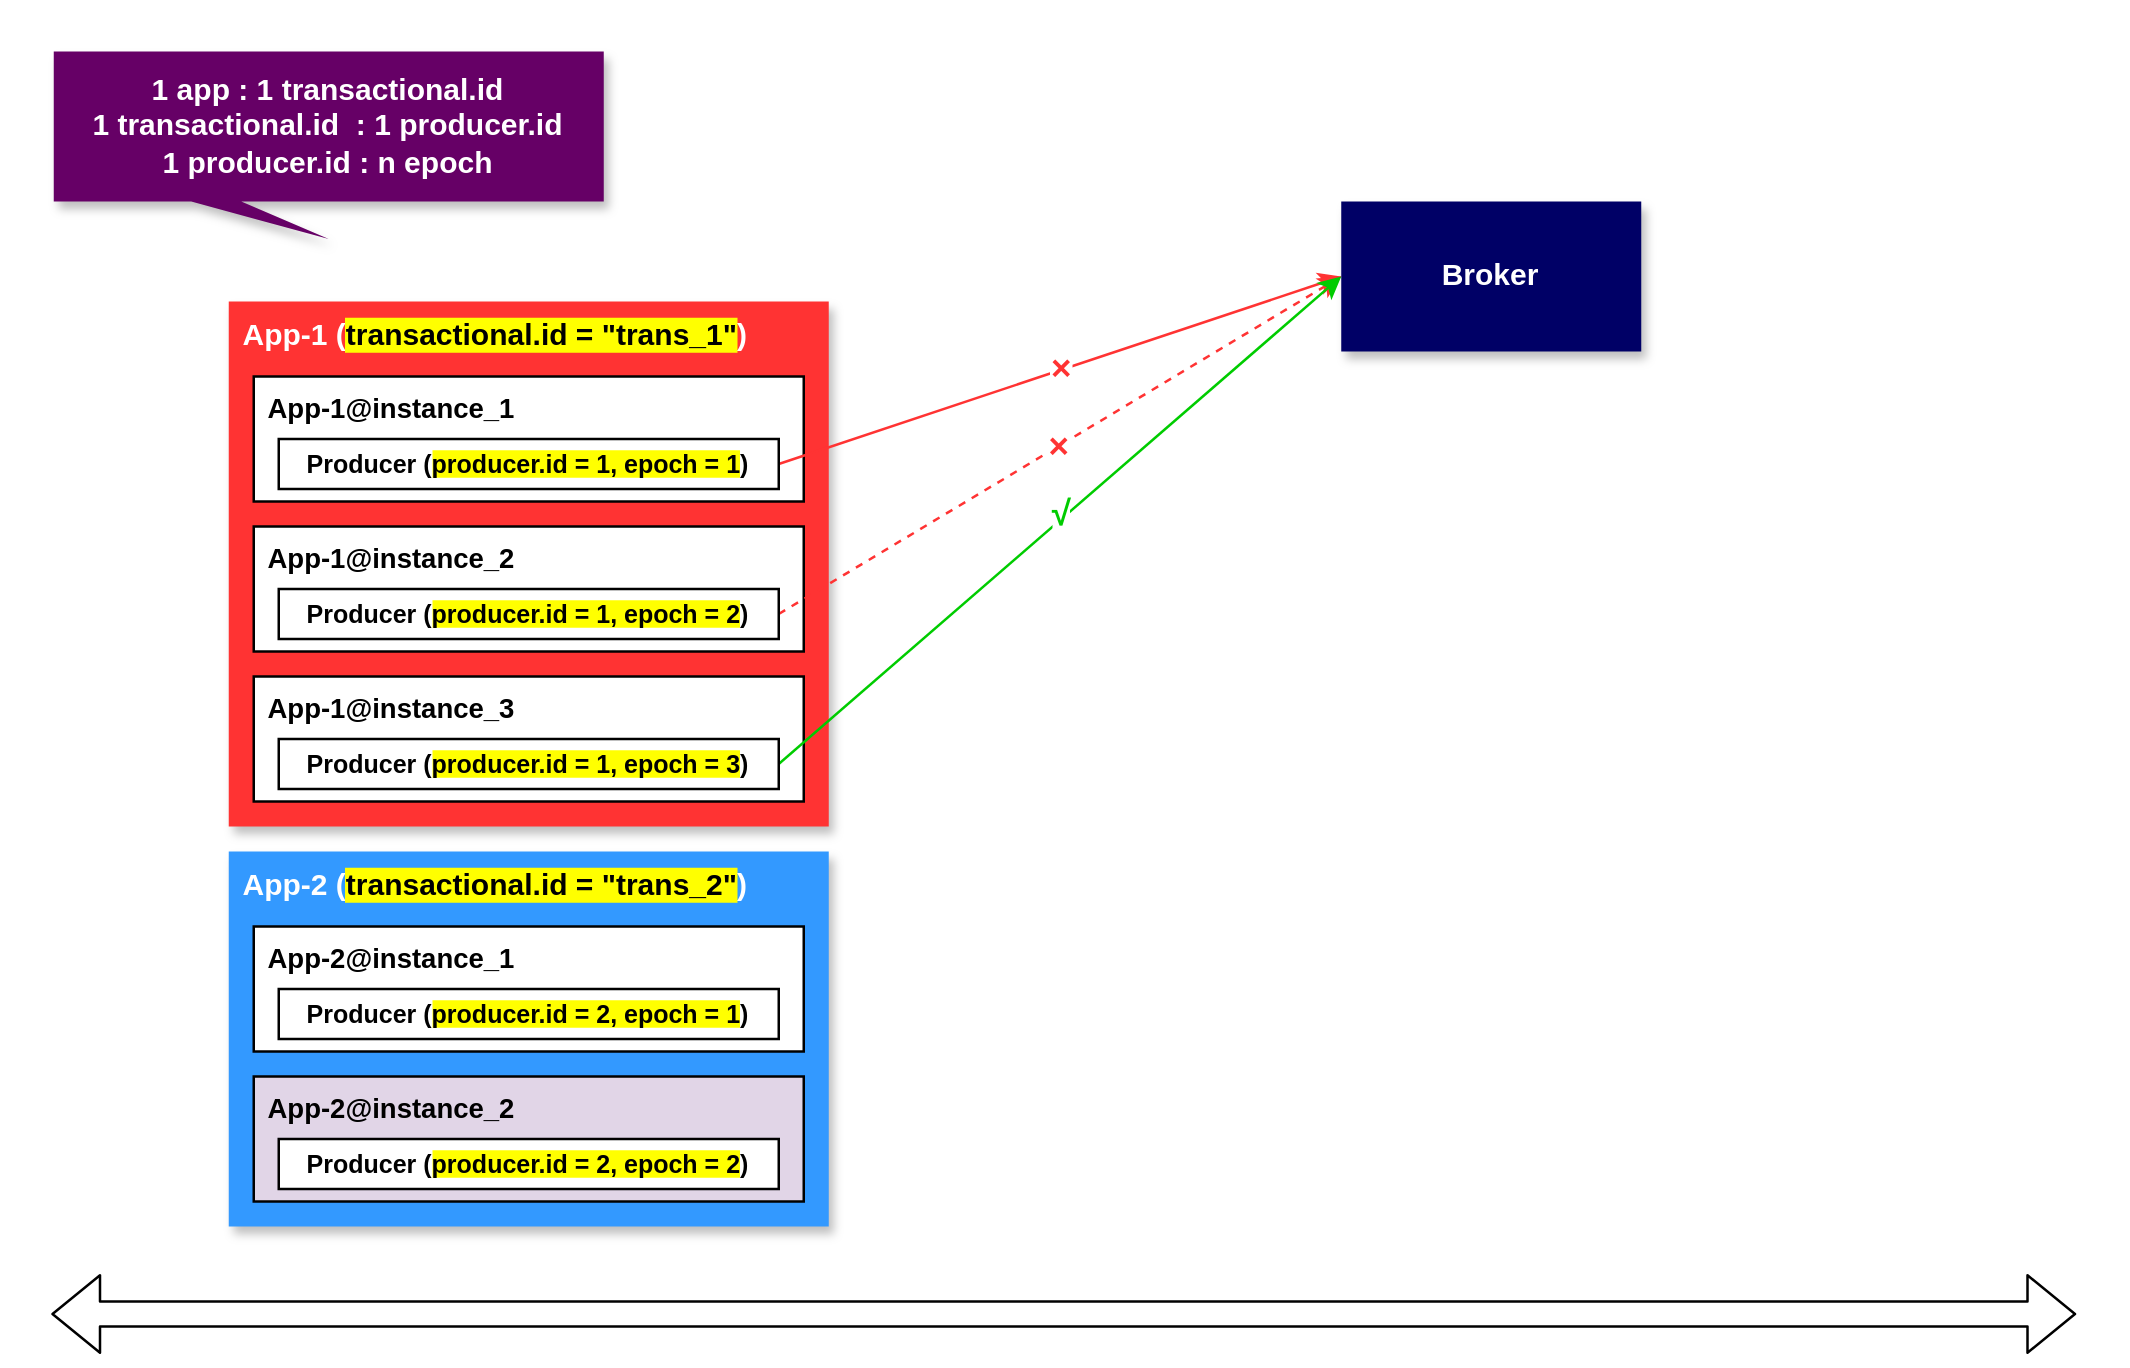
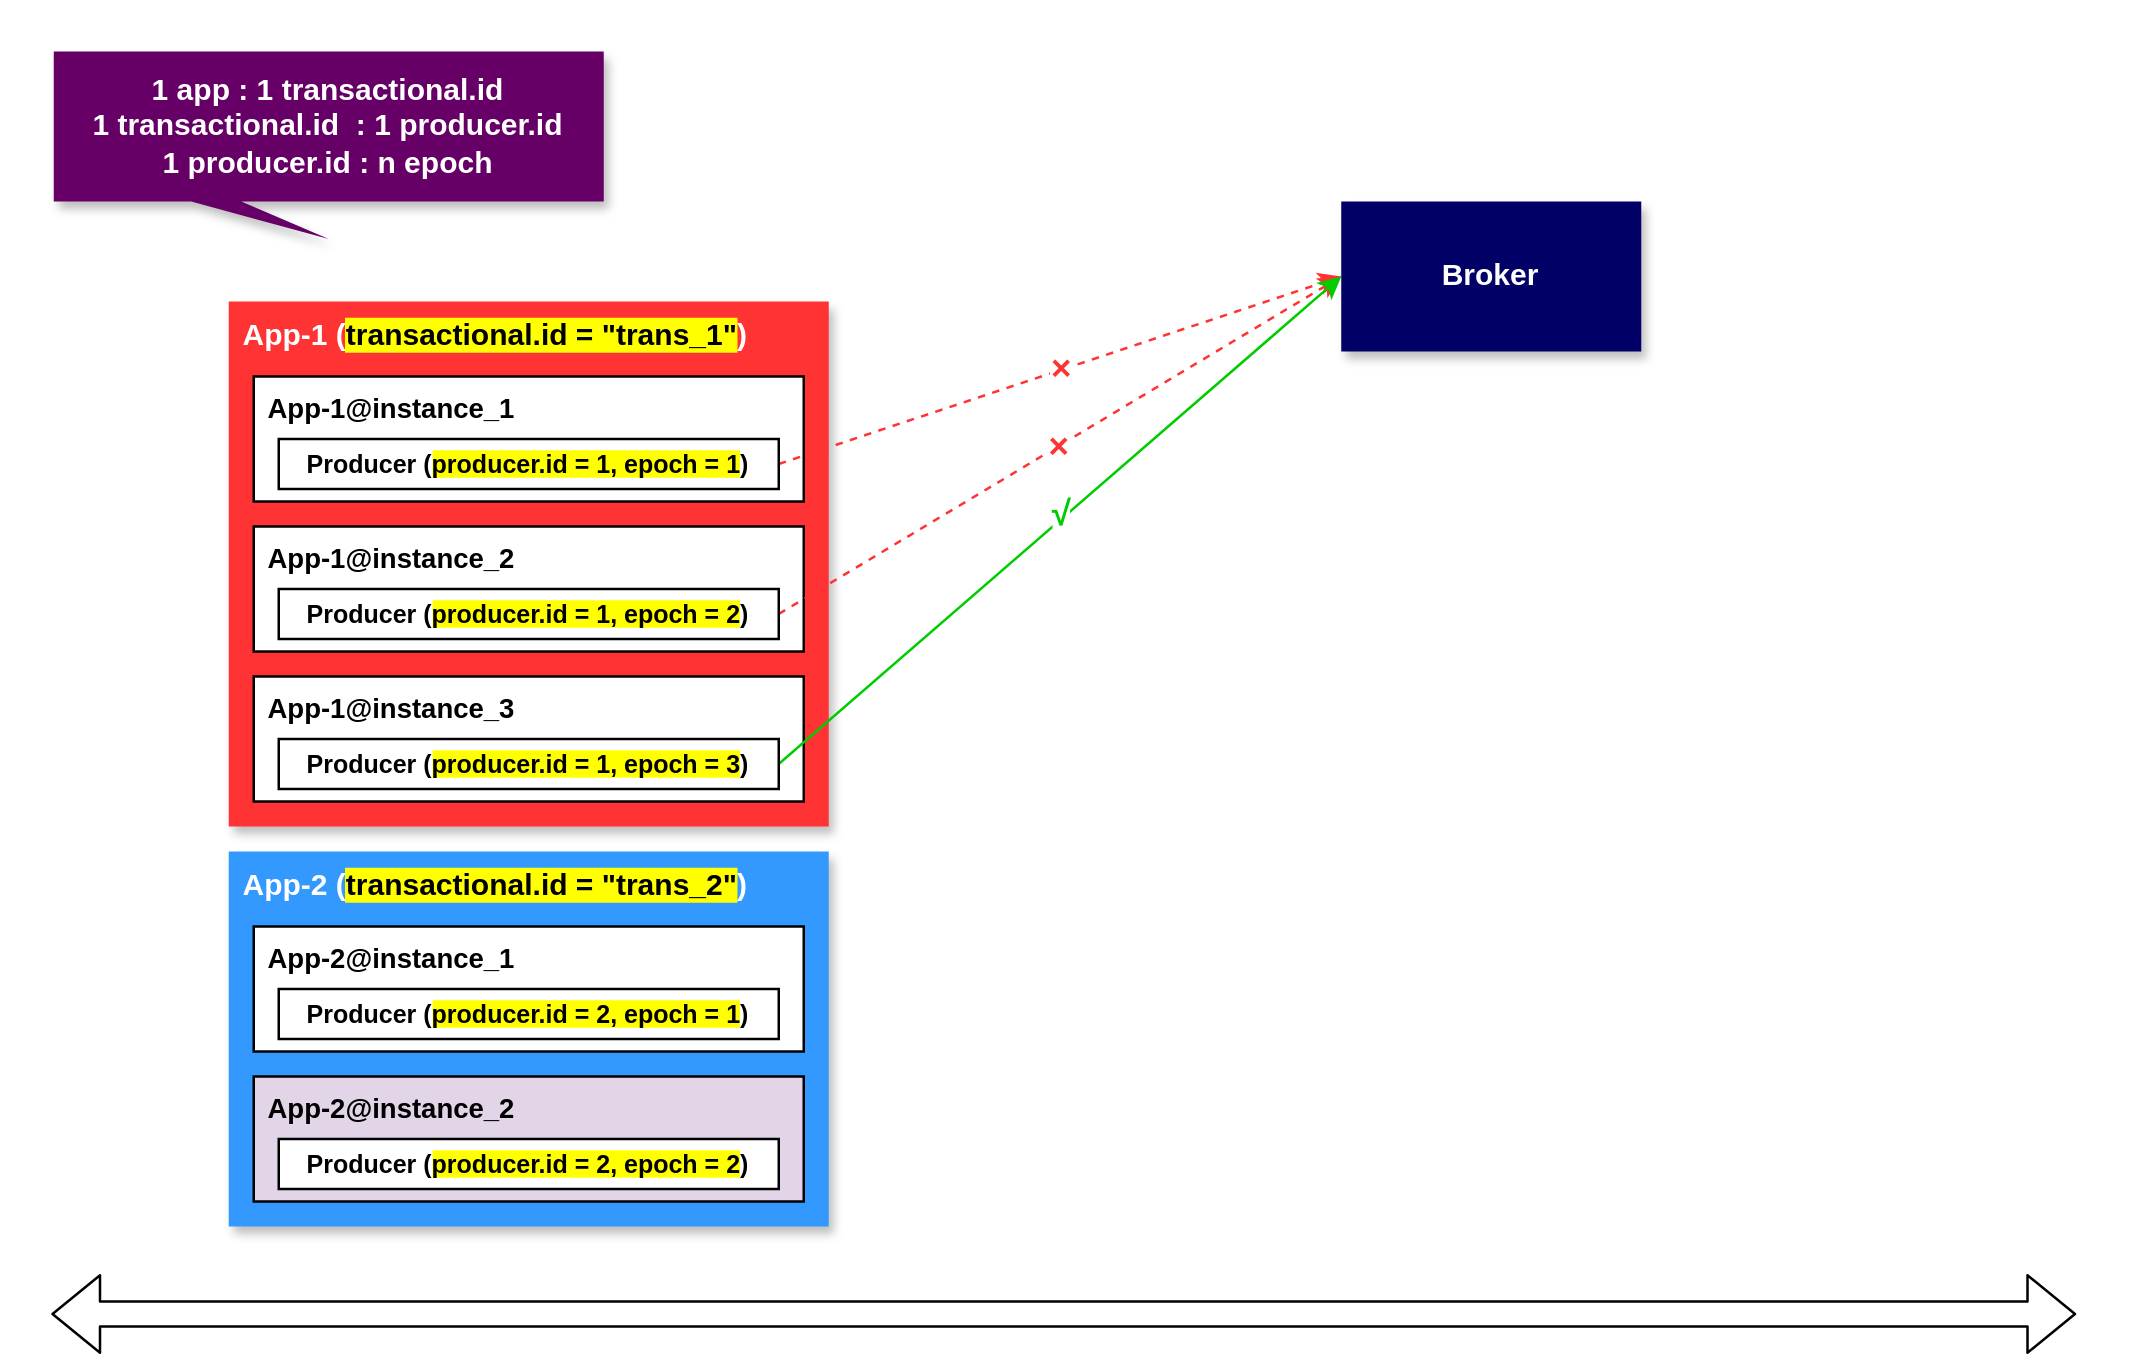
(1196, 325) -> (1196, 325)
